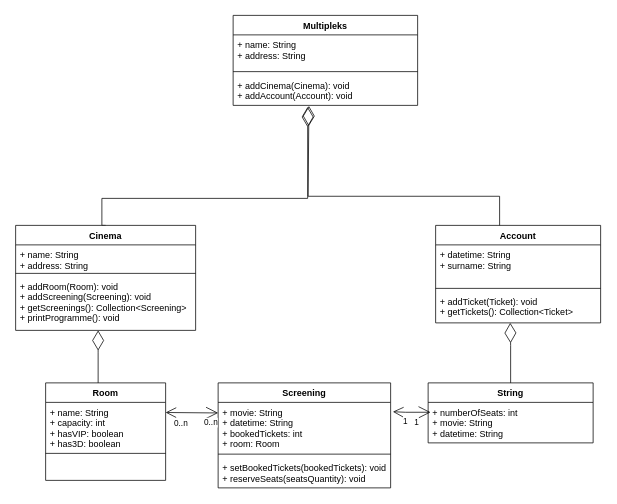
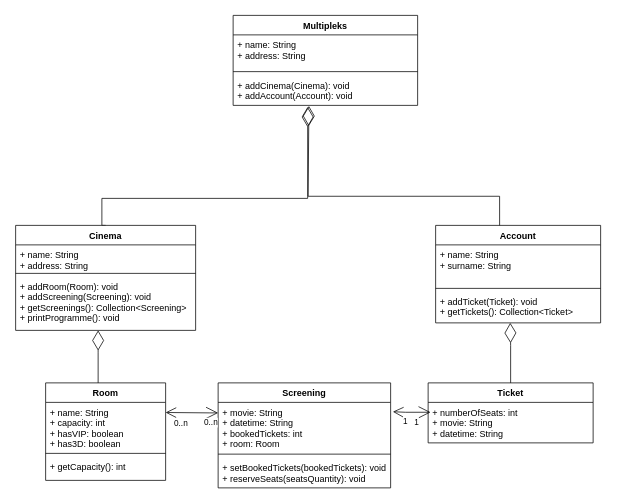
(479, 255) -> (470, 255)
(510, 393) -> (510, 393)
none -> (105, 465)
